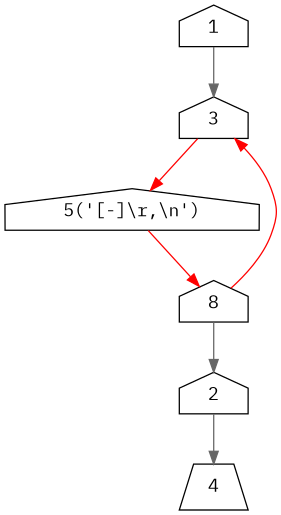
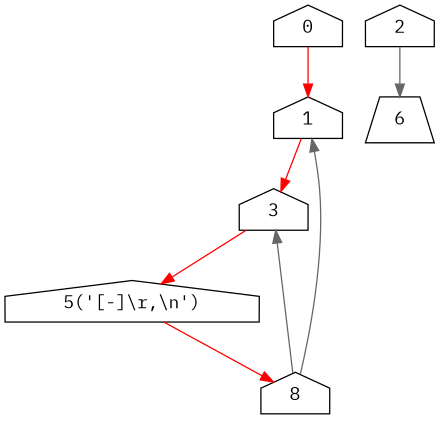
none -> (308, 28)
(214, 65) -> (293, 159)
(275, 221) -> (285, 308)
(214, 341) -> (319, 263)
(214, 487) -> (400, 120)
